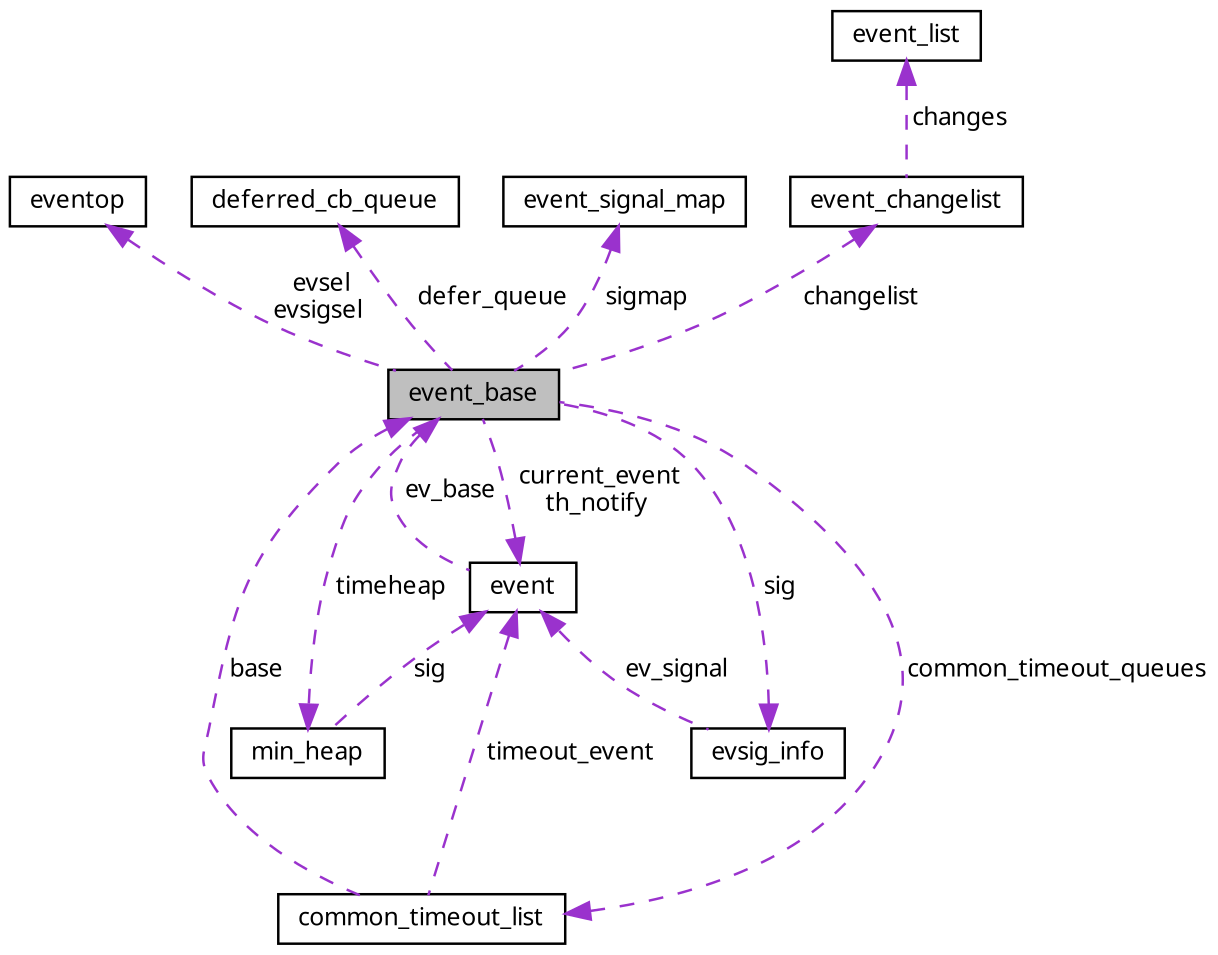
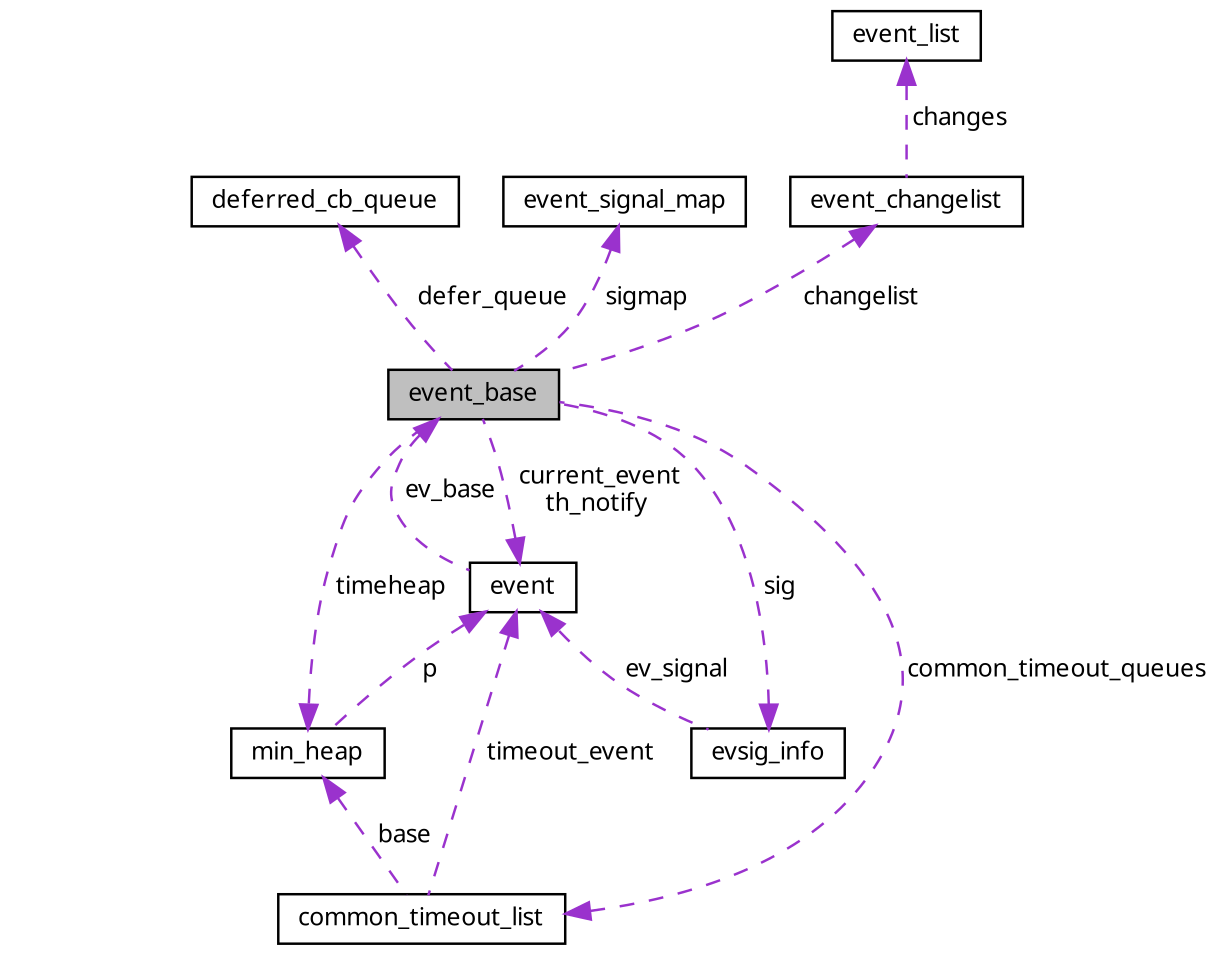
(78, 202) -> none
(428, 670) -> (428, 670)
(221, 671) -> (372, 847)
